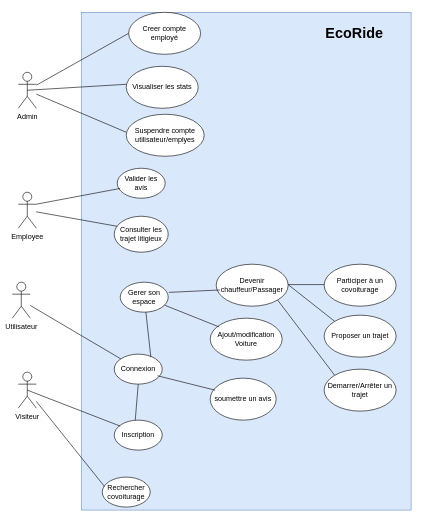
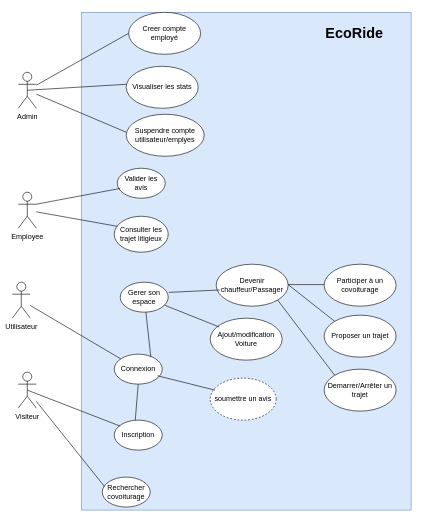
(243, 399) -> (243, 399)
